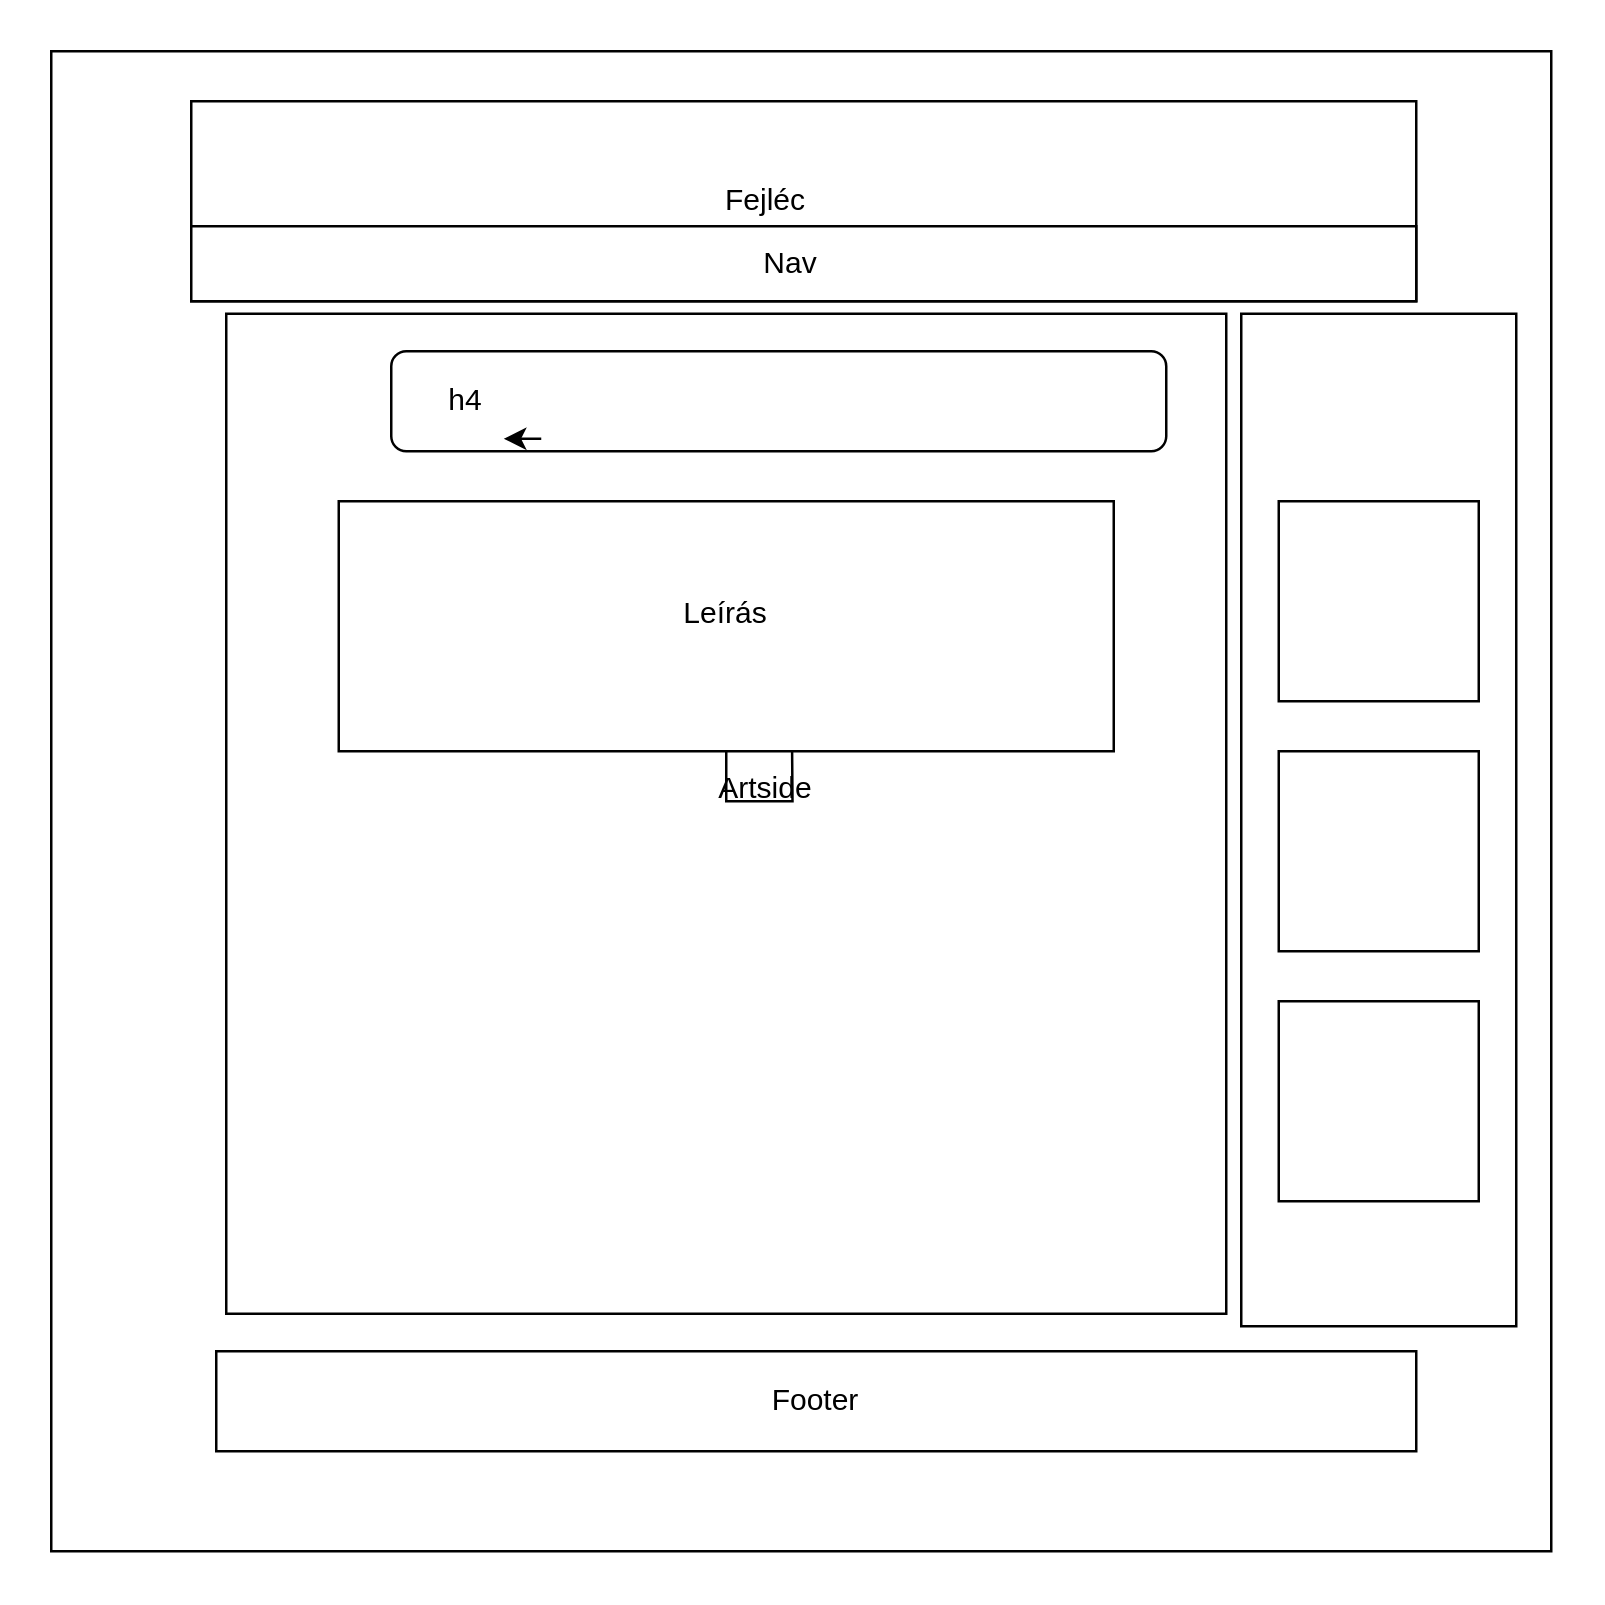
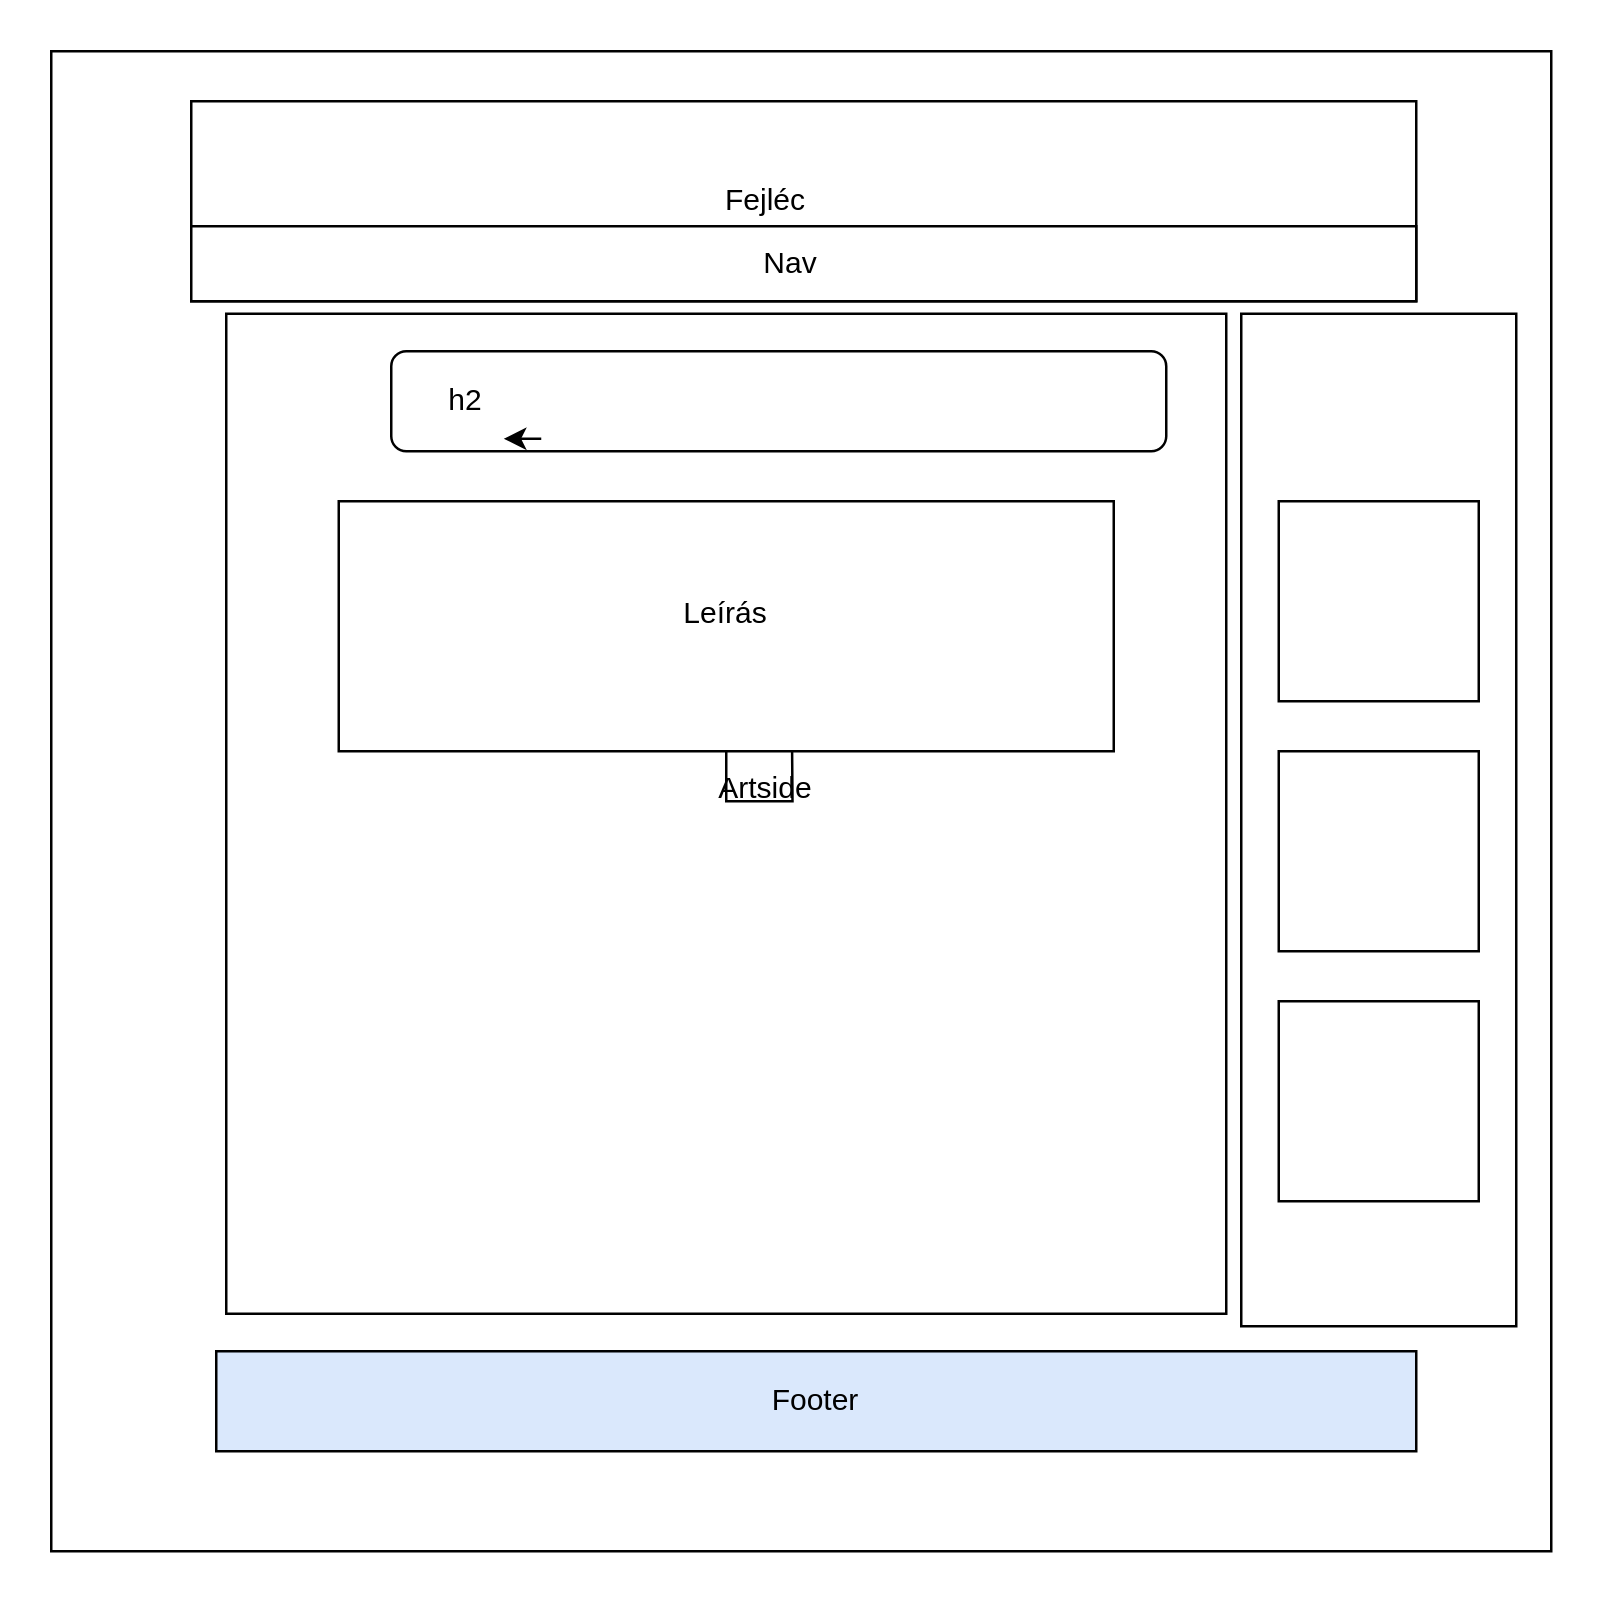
(466, 401) -> (466, 401)
(816, 1401) -> (816, 1401)
